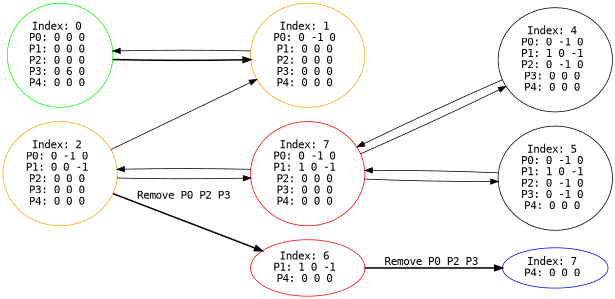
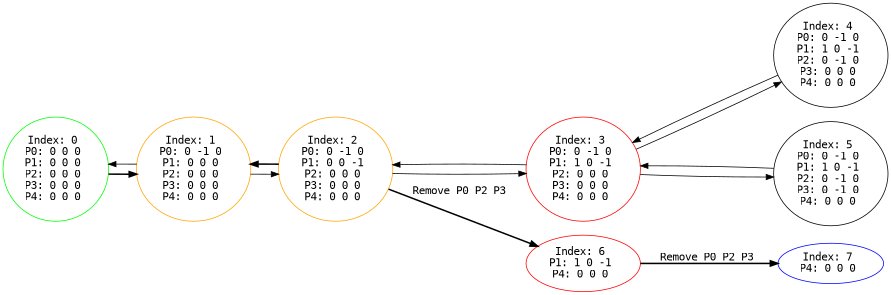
(60, 55) -> (56, 169)
(180, 116) -> (268, 164)
none -> (261, 174)
(308, 174) -> (583, 169)
